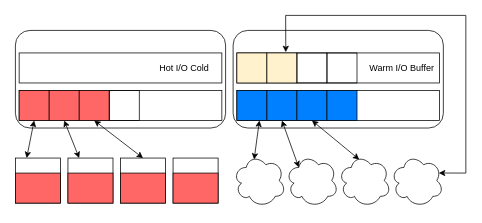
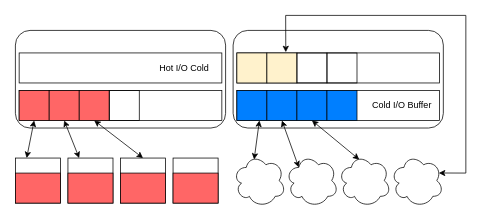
(402, 68) -> none
none -> (402, 105)
